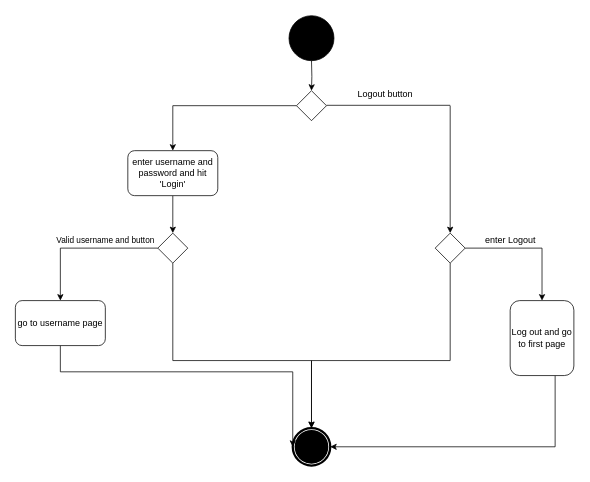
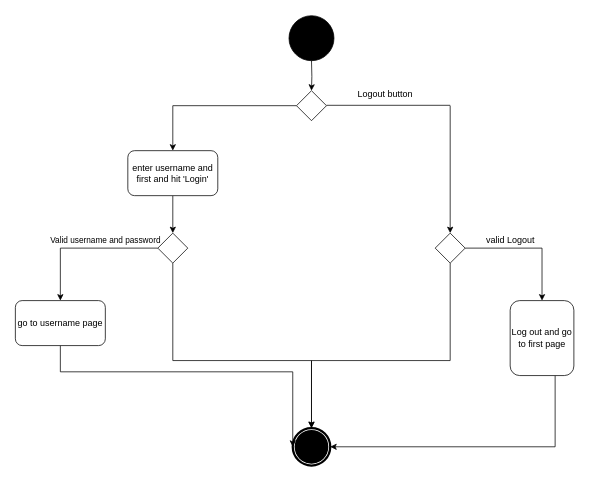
(173, 173) -> (173, 173)
(106, 240) -> (106, 240)
(511, 240) -> (511, 240)
